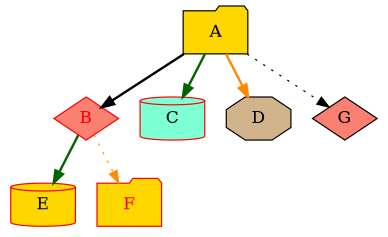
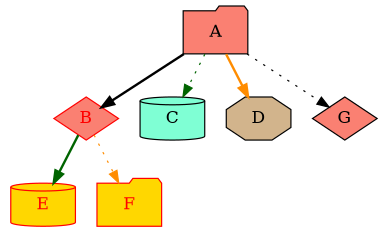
(216, 32) -> (216, 32)
(197, 70) -> (197, 70)
(172, 119) -> (172, 119)
(43, 205) -> (43, 205)
